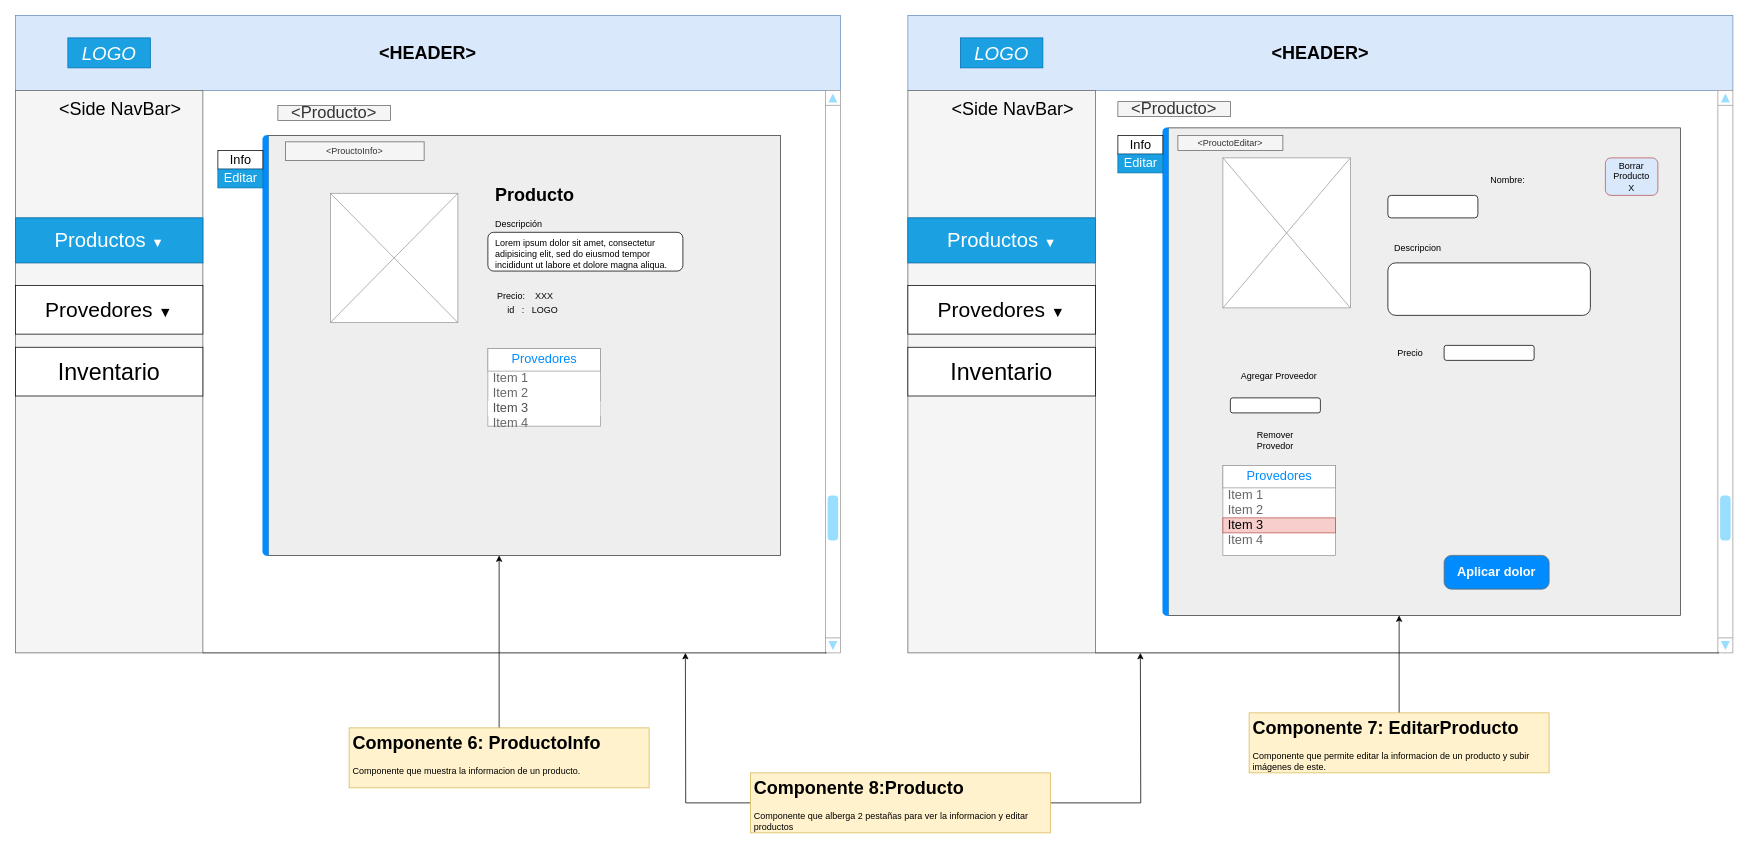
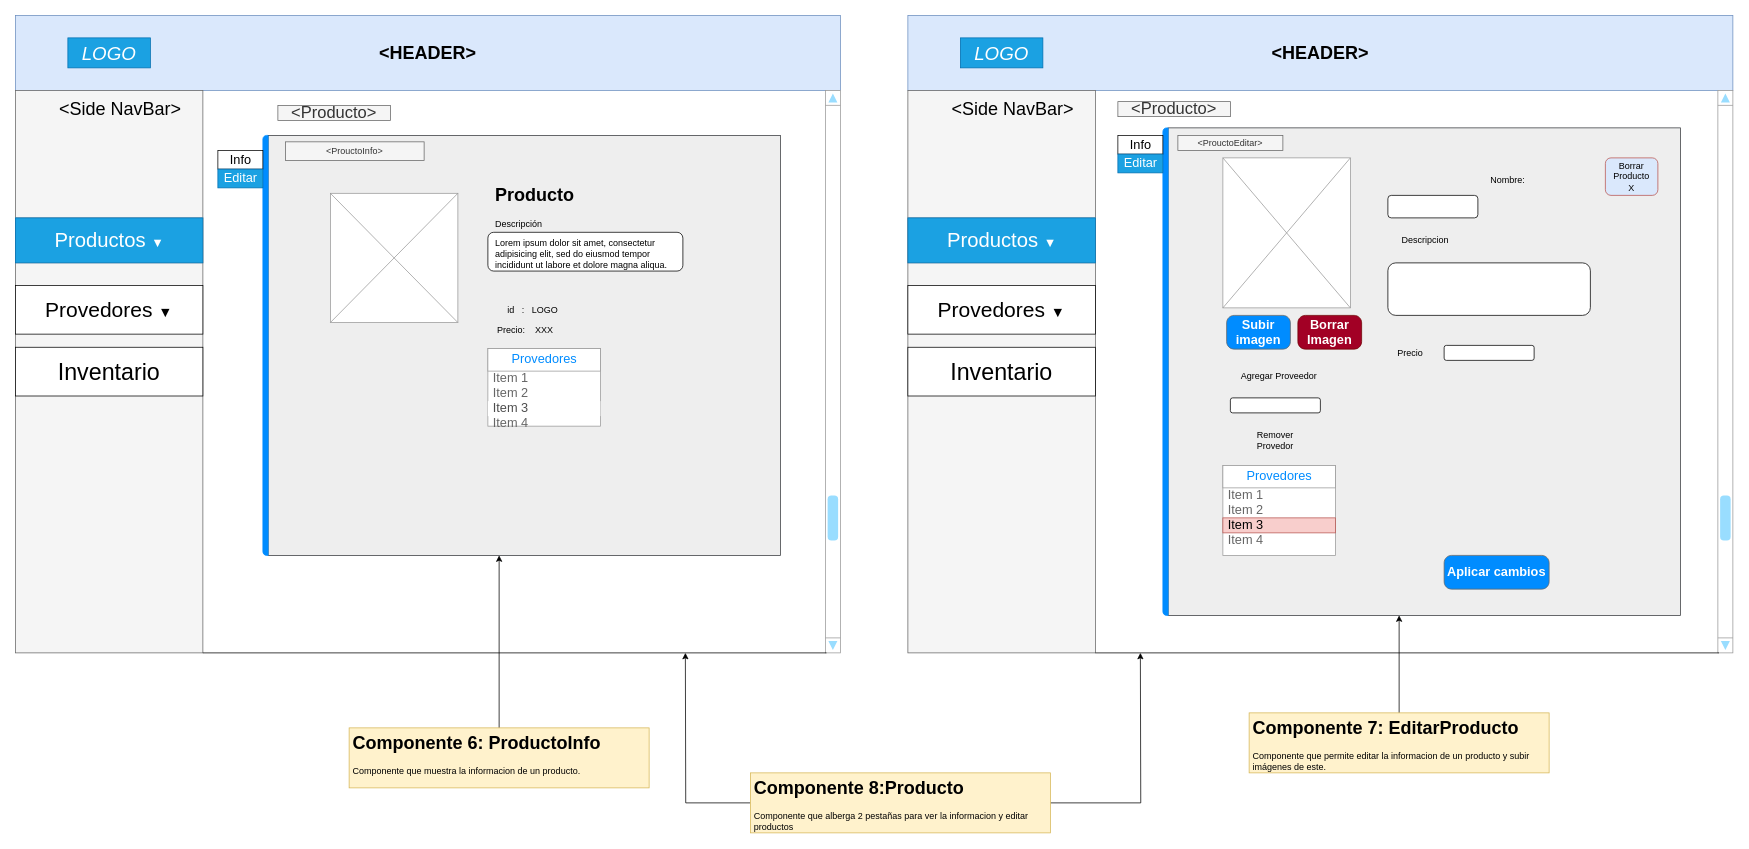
(1418, 248) -> (1425, 240)
(525, 297) -> (525, 331)
none -> (1259, 332)
none -> (1330, 332)
(1497, 573) -> (1497, 573)
